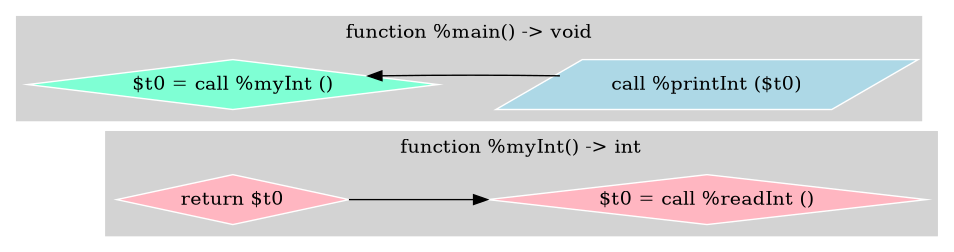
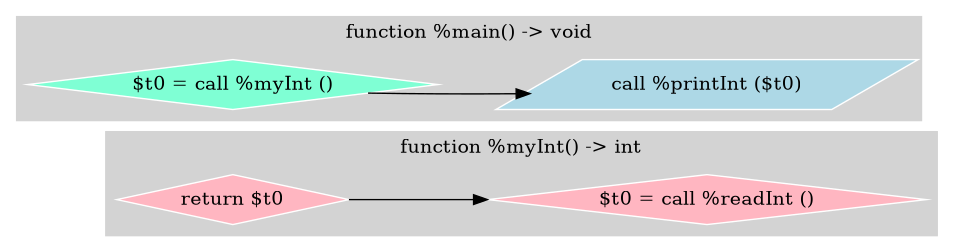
(471, 75) -> (442, 94)
